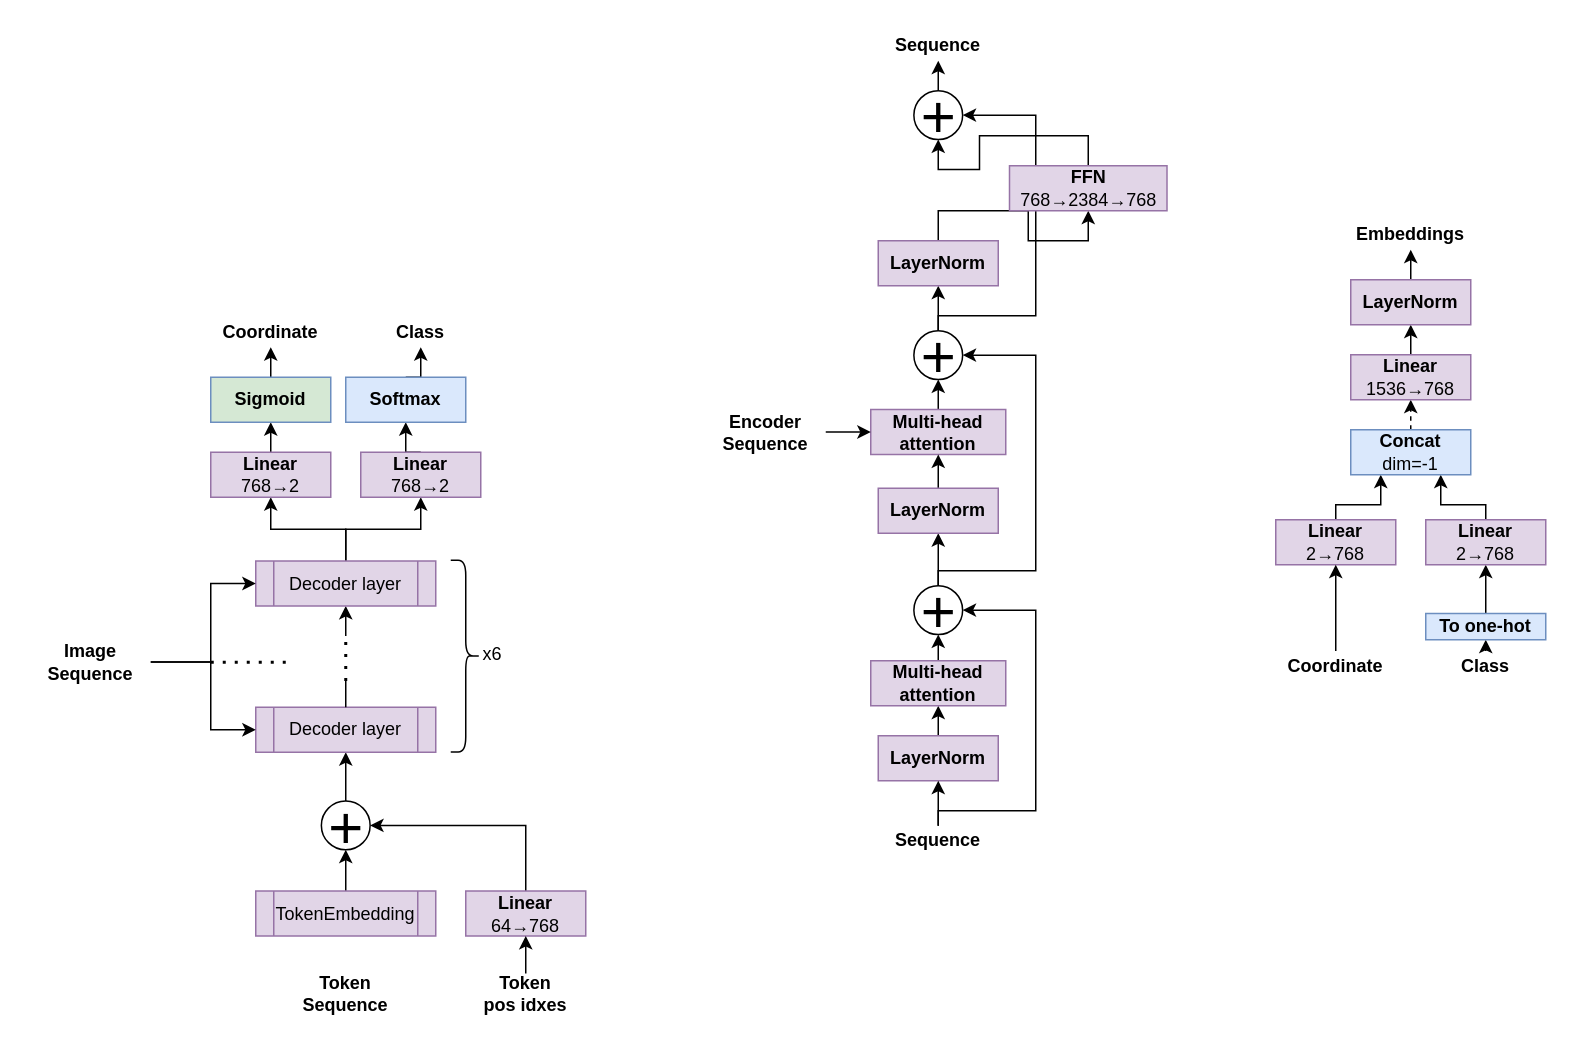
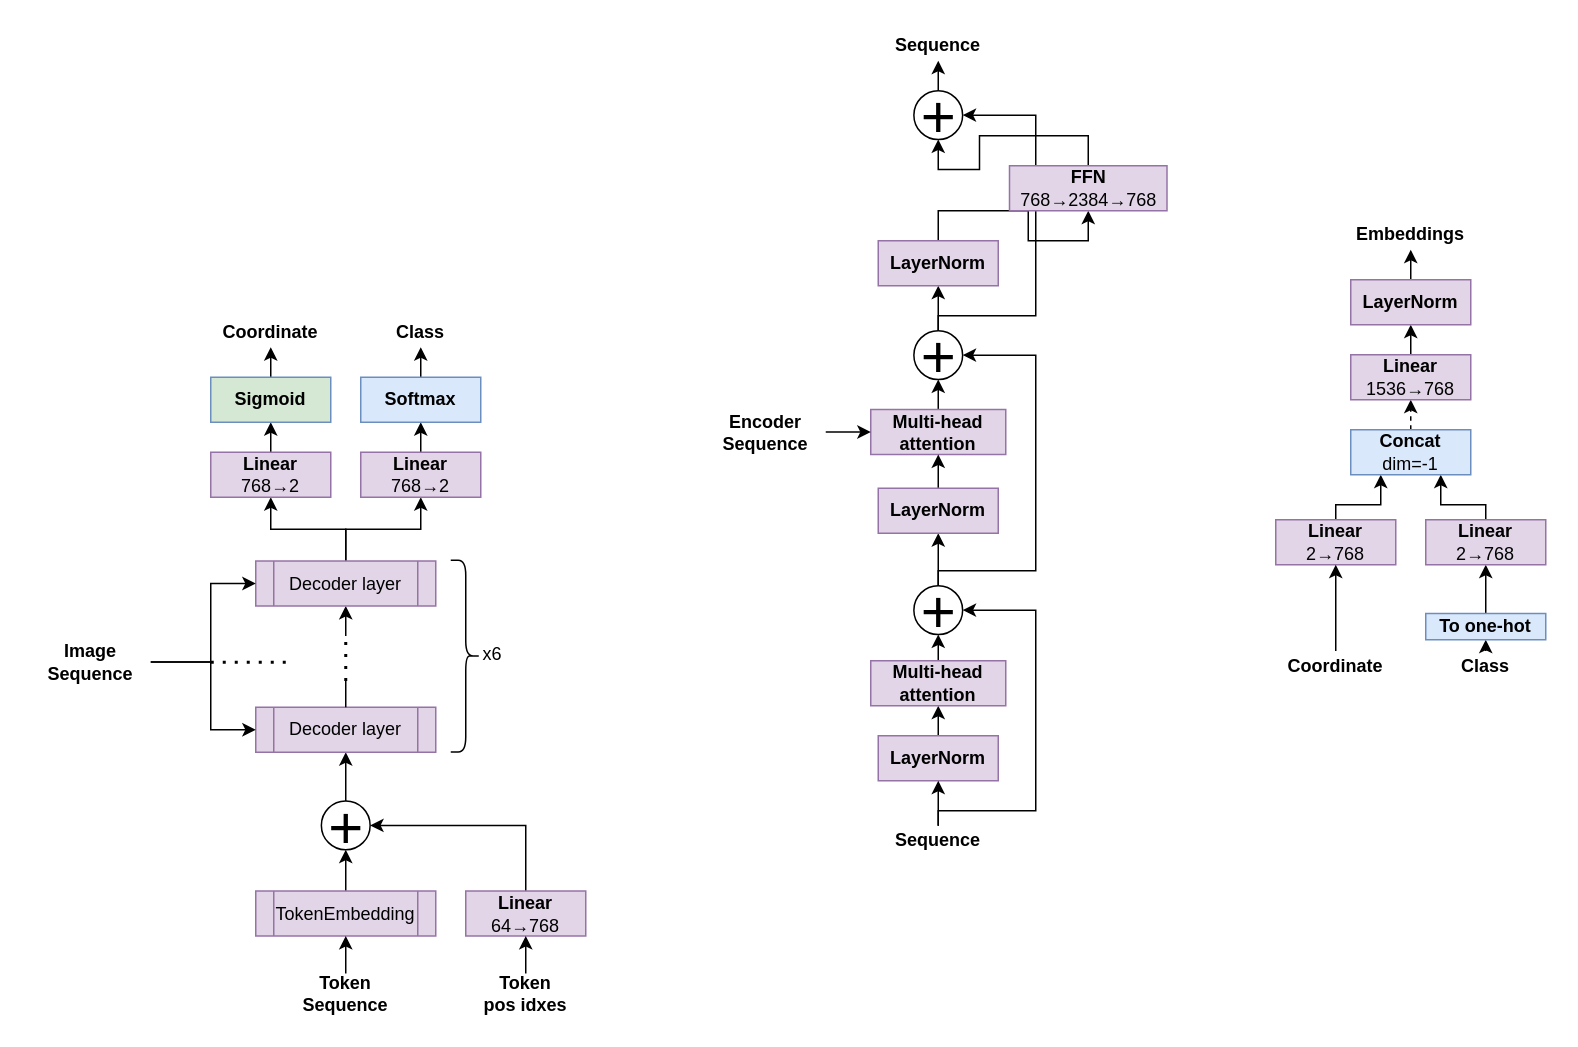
(406, 400) -> (421, 400)
none -> (346, 960)
